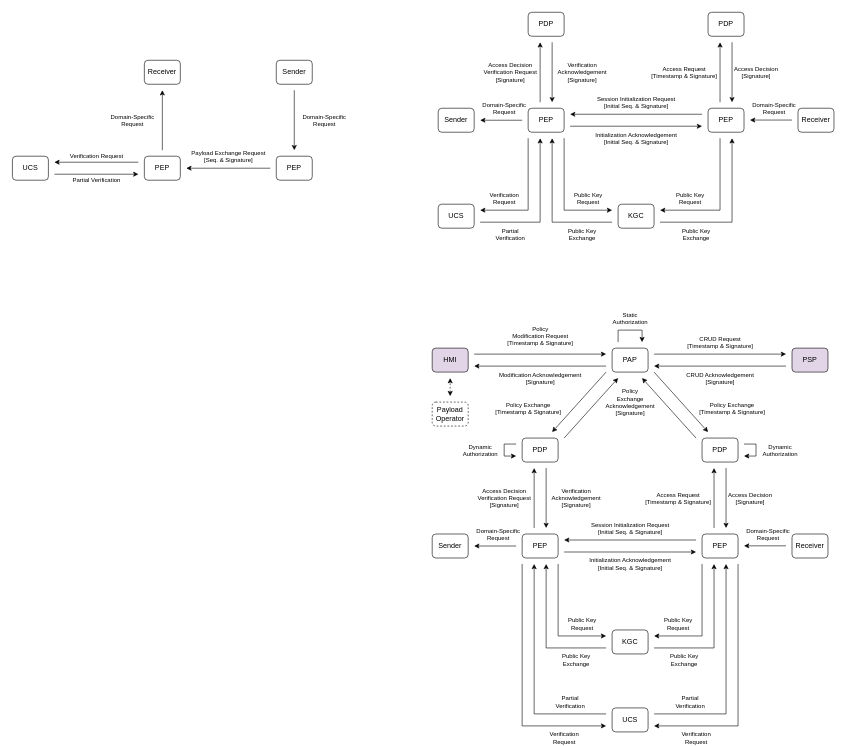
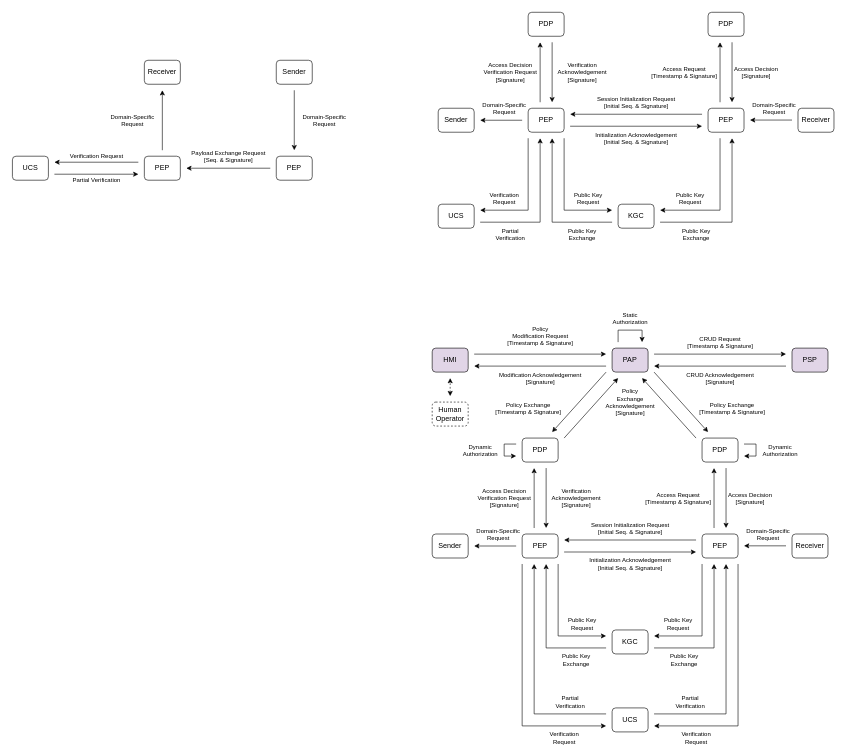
(630, 360) -> (630, 360)
(450, 414) -> (450, 414)
